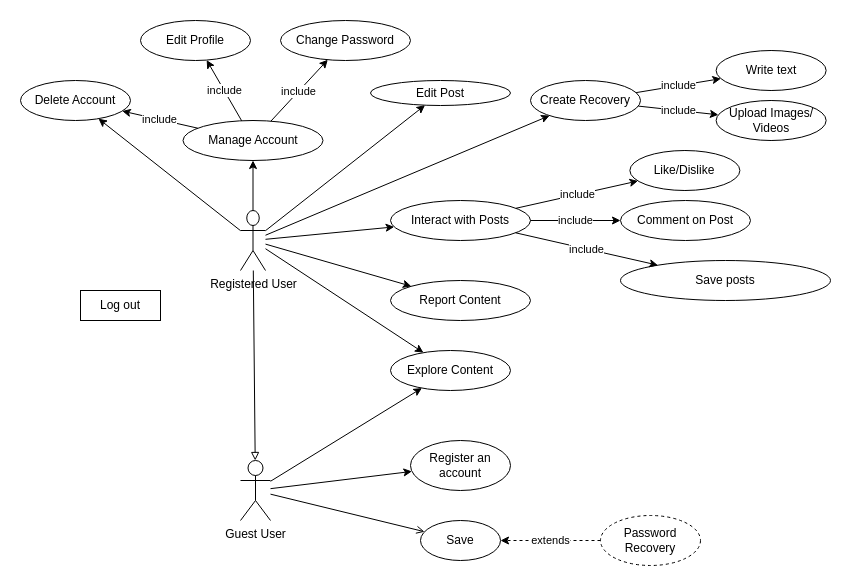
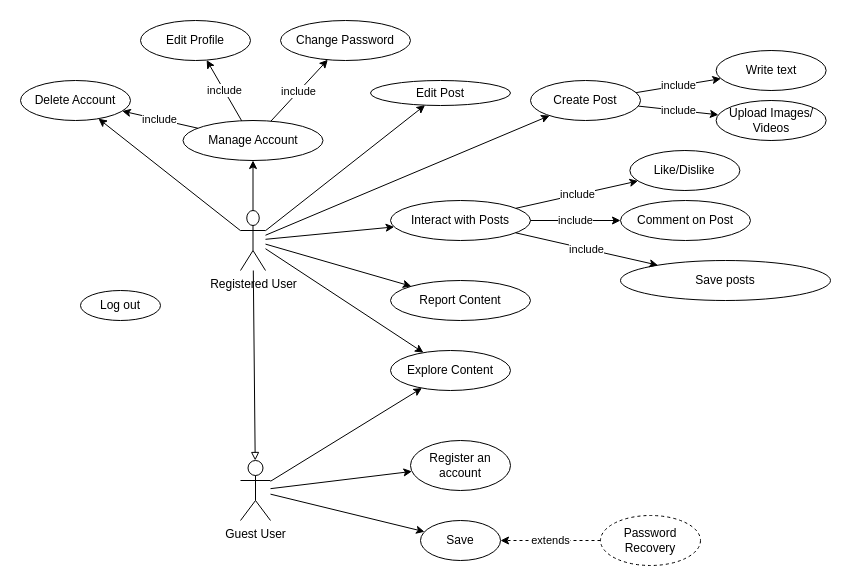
(586, 101) -> (586, 101)
(121, 306) -> (121, 306)
(418, 530) -> (416, 530)
